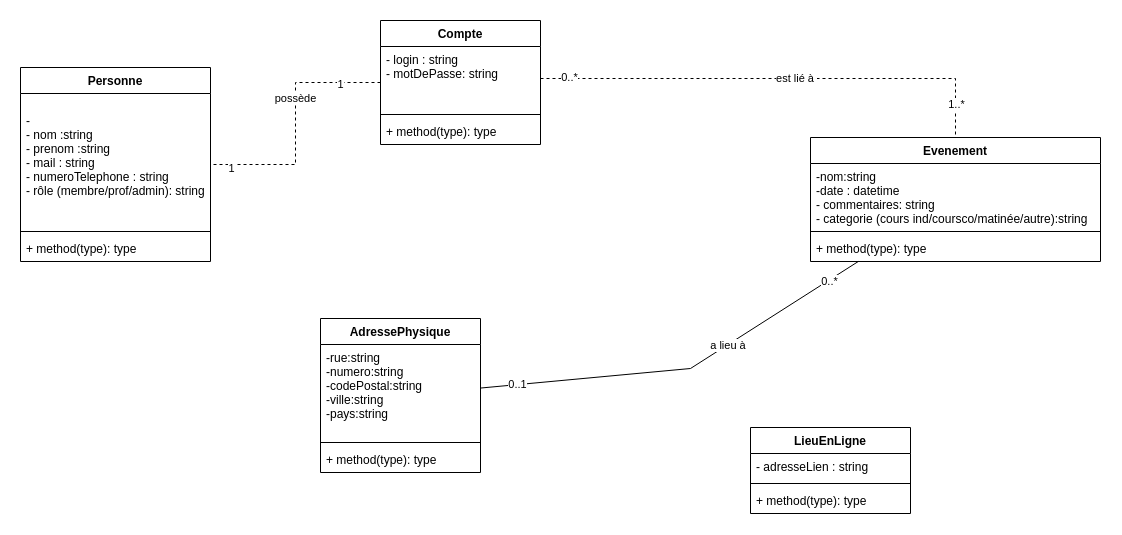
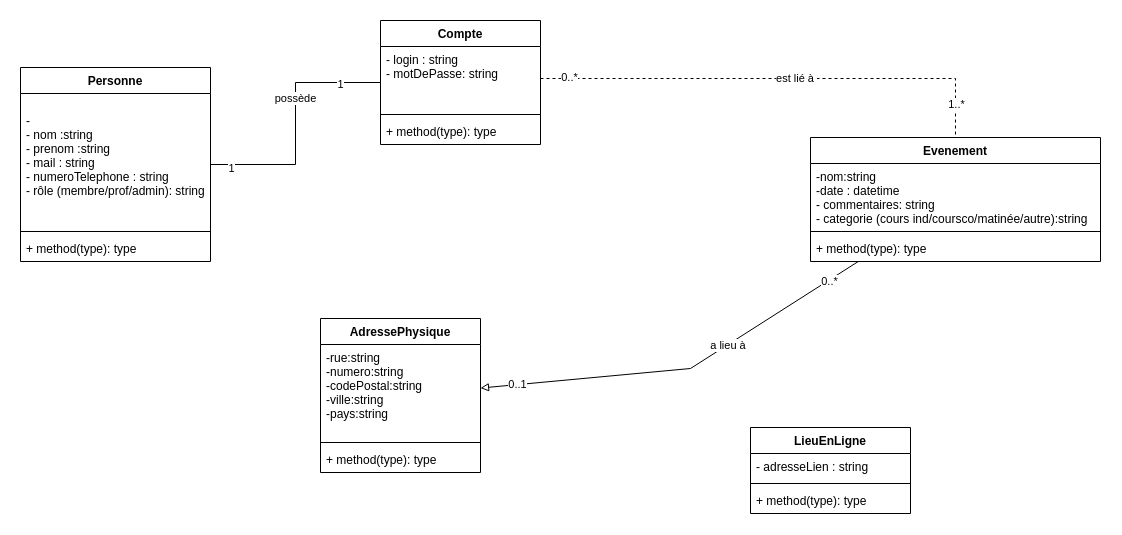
(285, 165) -> (285, 165)
(487, 387) -> (490, 387)
